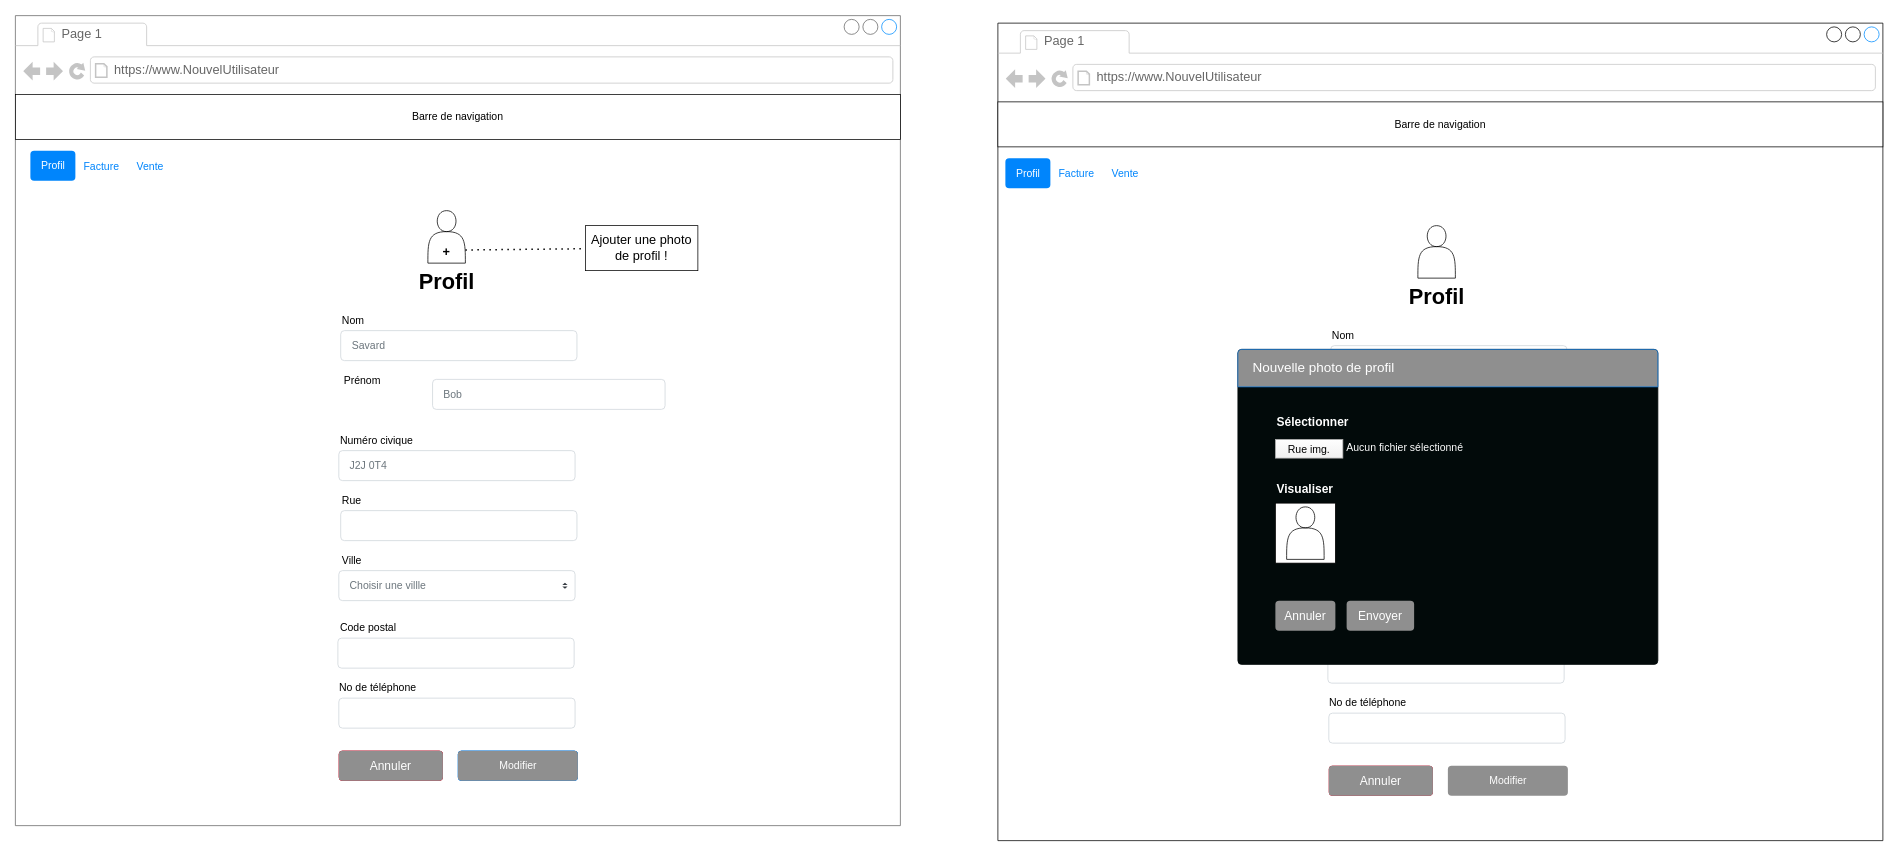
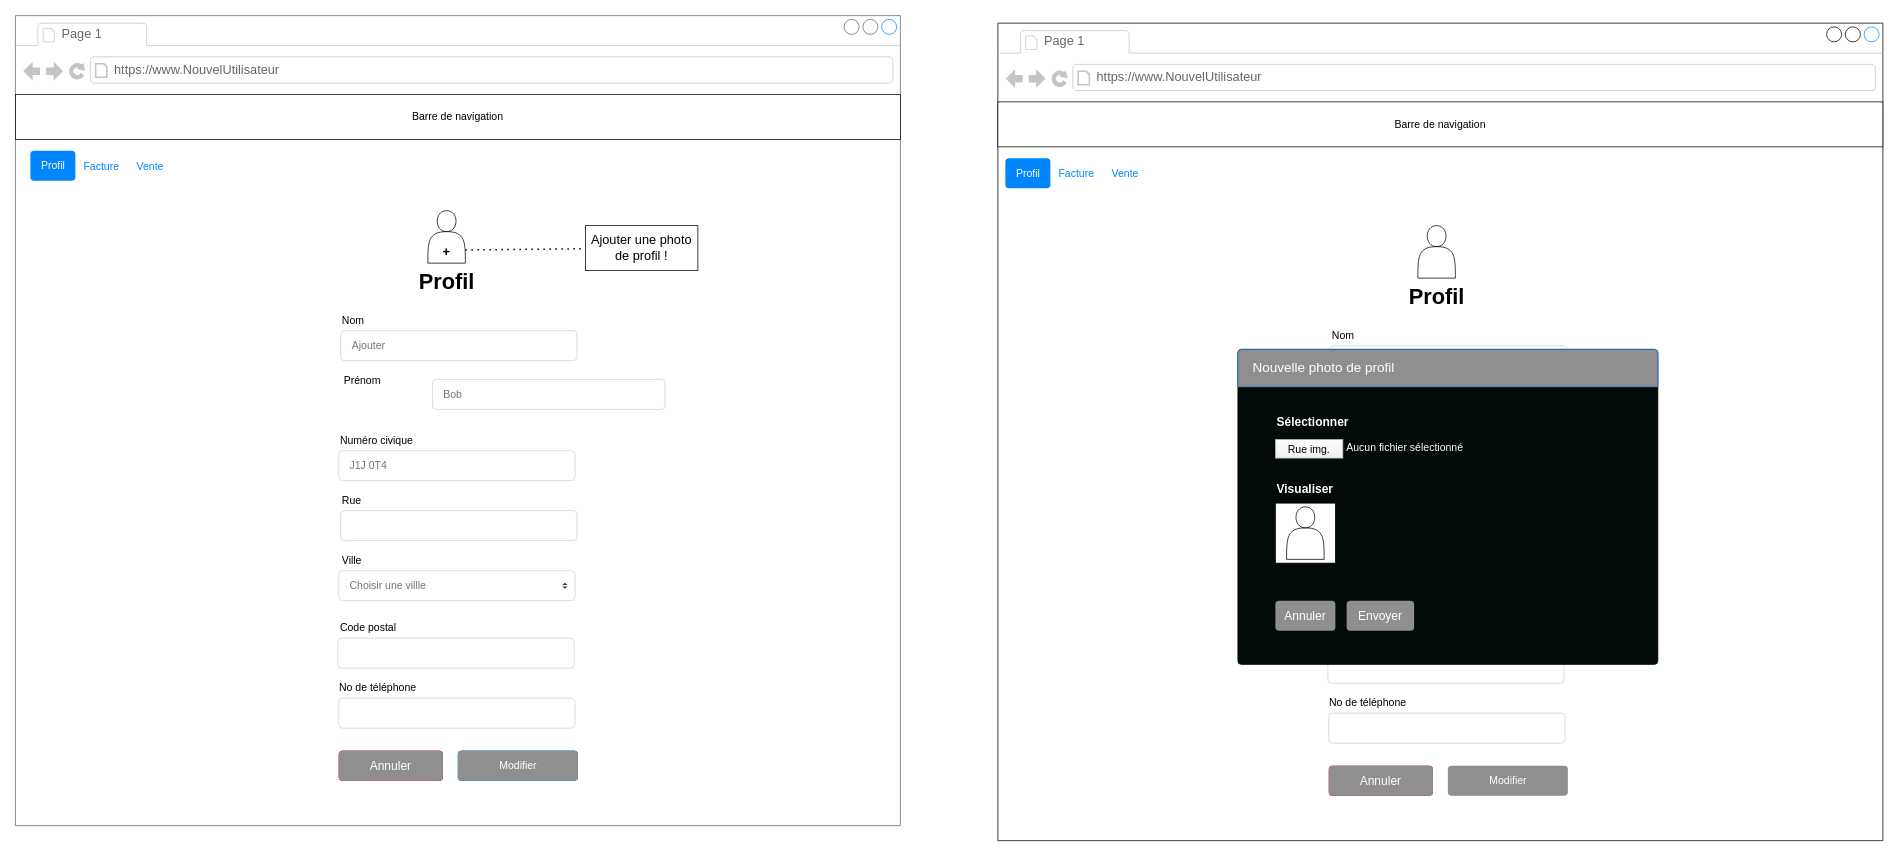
(370, 345) -> (373, 345)
(369, 465) -> (369, 465)
